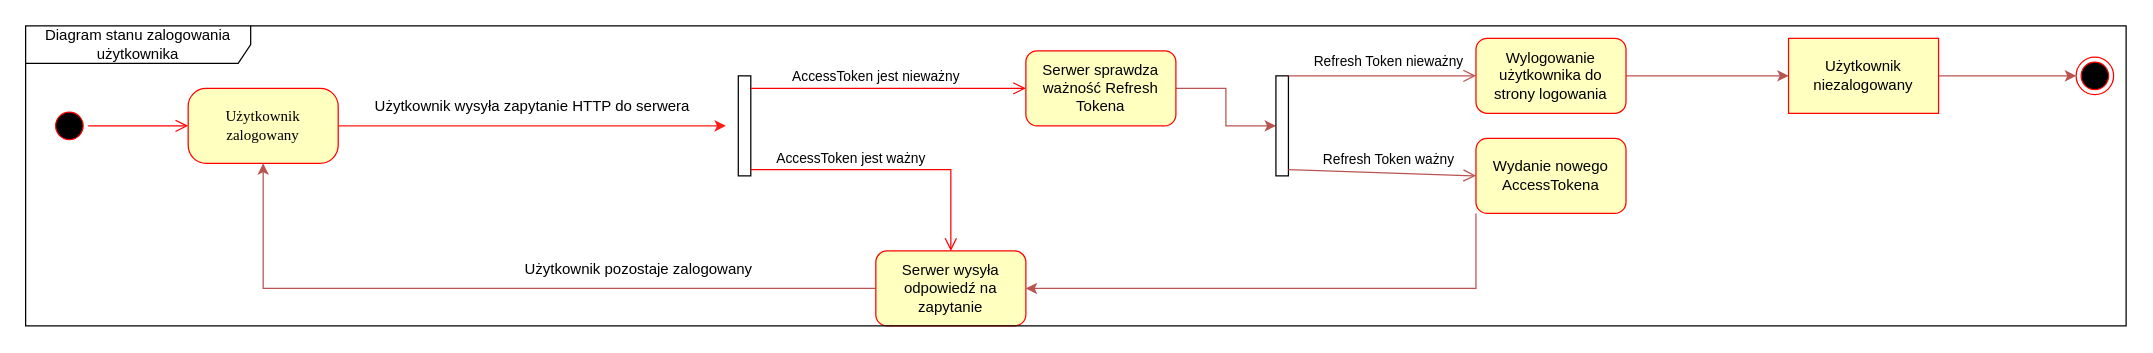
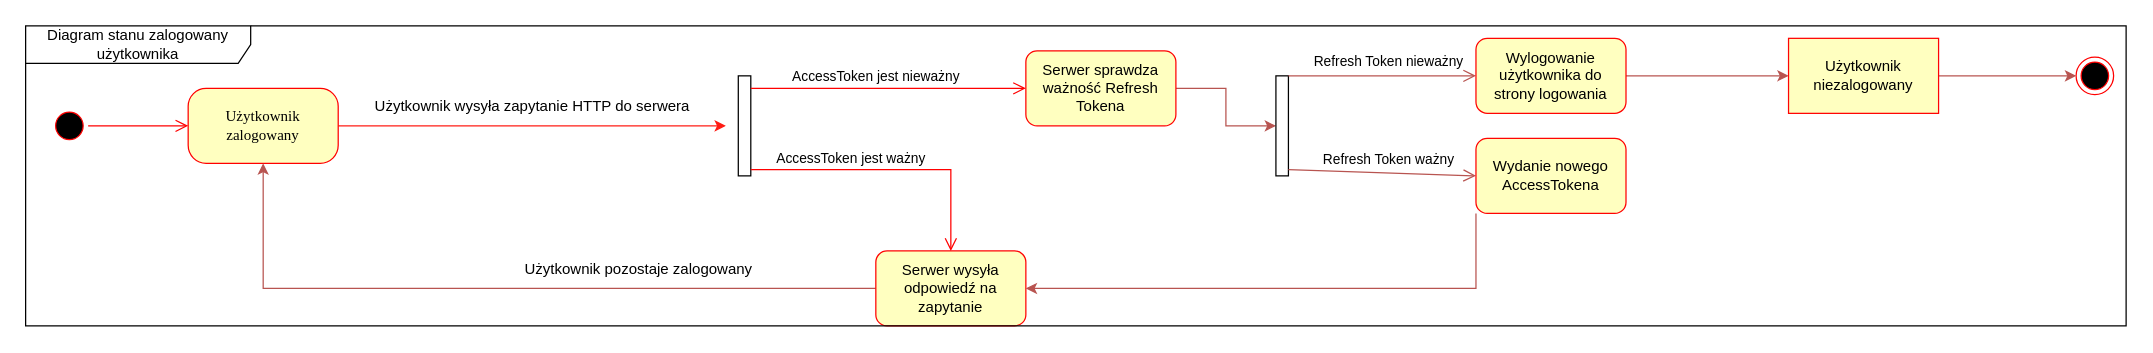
(138, 44) -> (138, 44)
